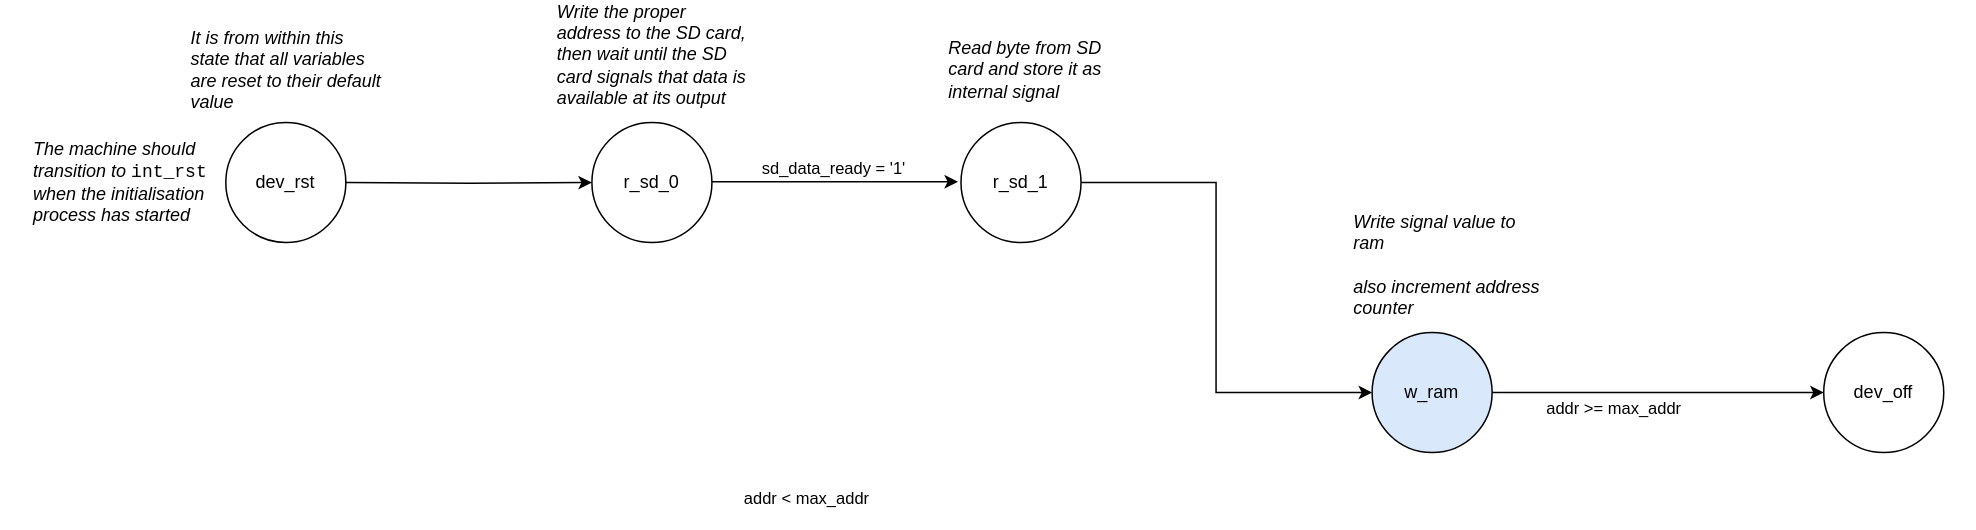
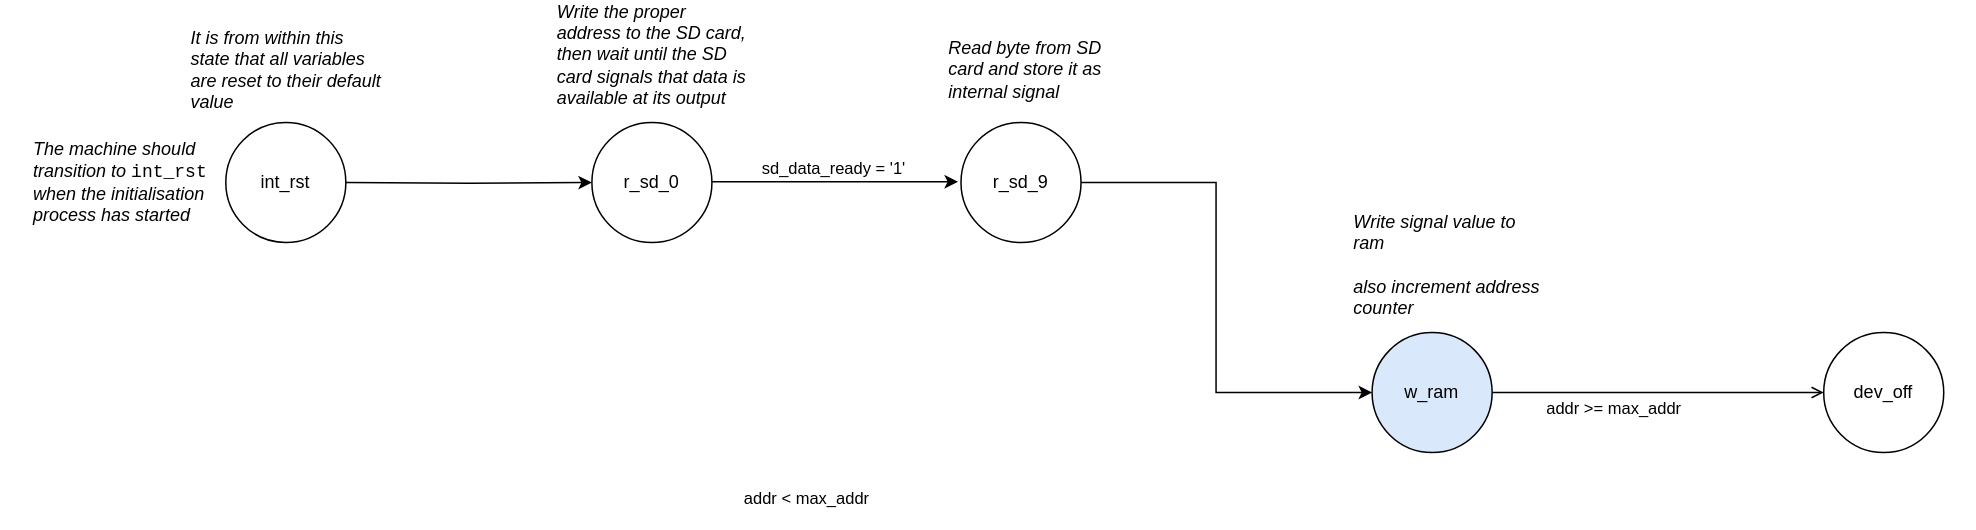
(286, 182) -> (286, 182)
(1021, 182) -> (1021, 182)
(1812, 392) -> (1814, 392)
